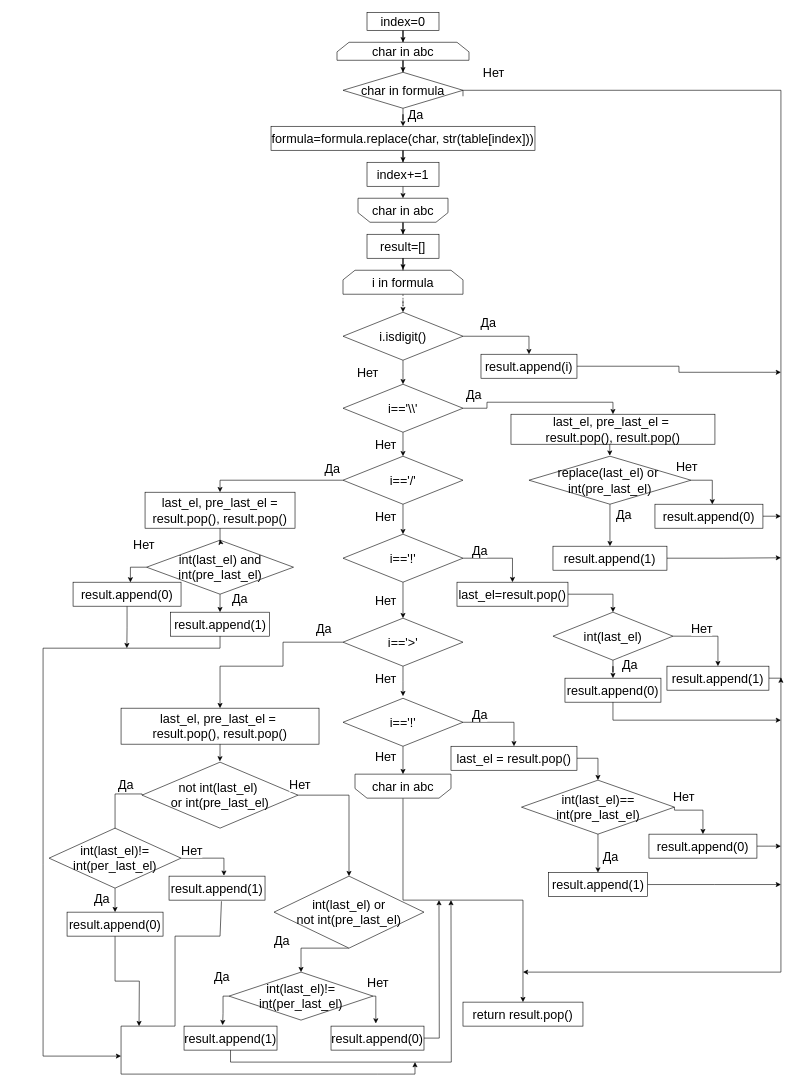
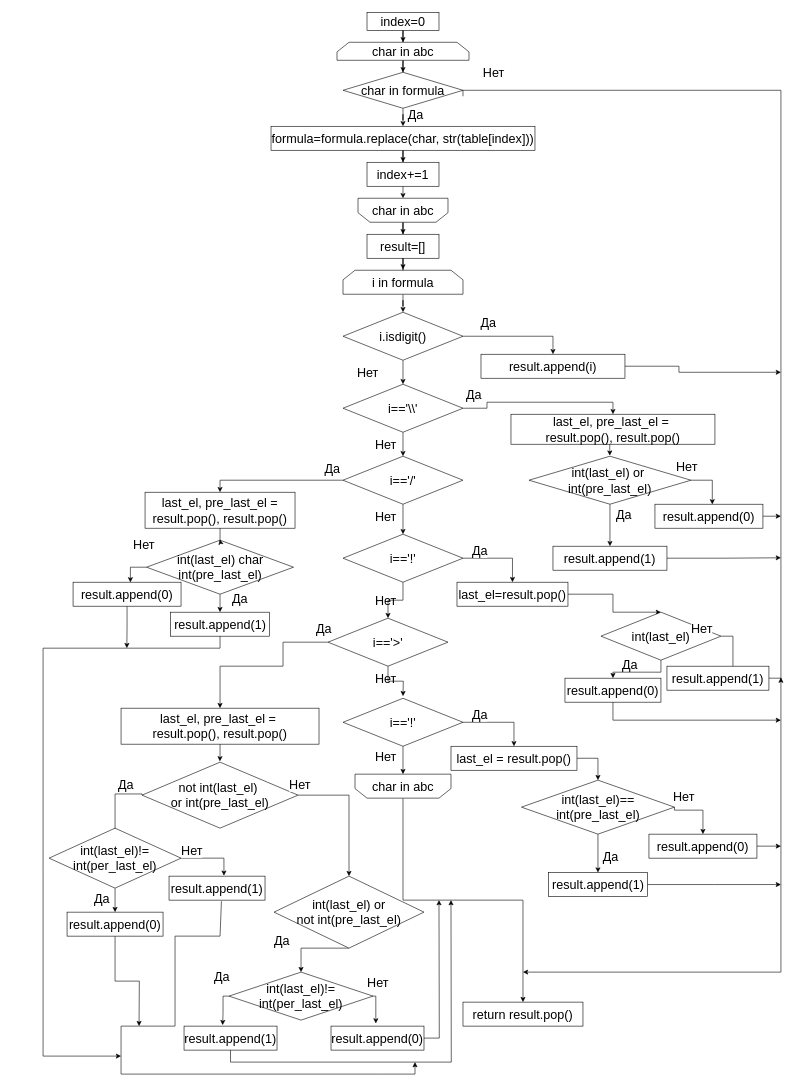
(403, 305) -> (403, 305)
(529, 366) -> (553, 366)
(610, 480) -> (610, 480)
(220, 567) -> (220, 567)
(613, 636) -> (661, 636)
(403, 642) -> (388, 642)
